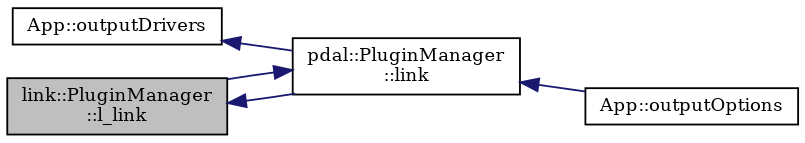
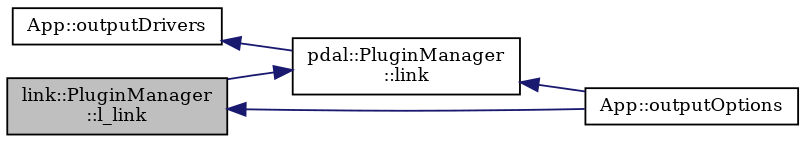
(271, 97) -> (415, 111)
